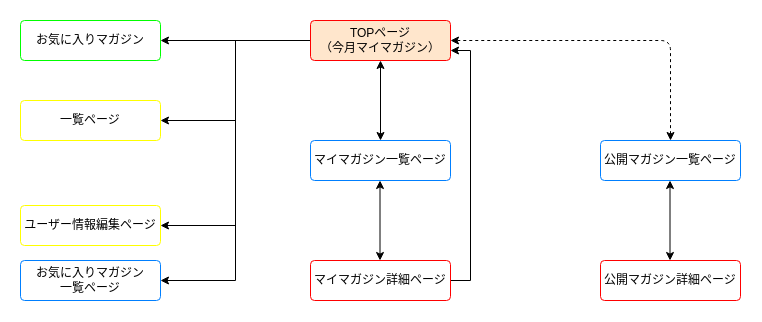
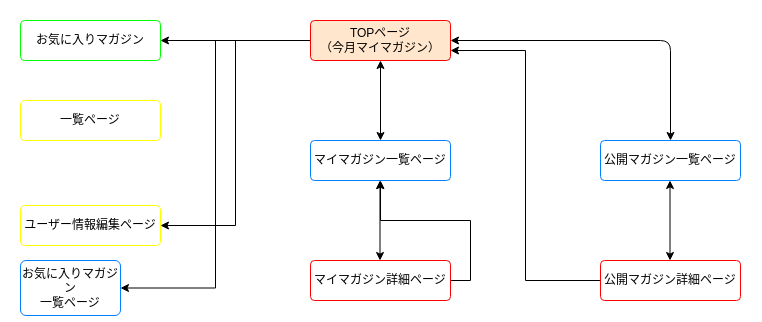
(605, 41) -> (605, 41)
(200, 121) -> none
(471, 138) -> (428, 221)
none -> (526, 177)
(91, 281) -> (71, 288)
